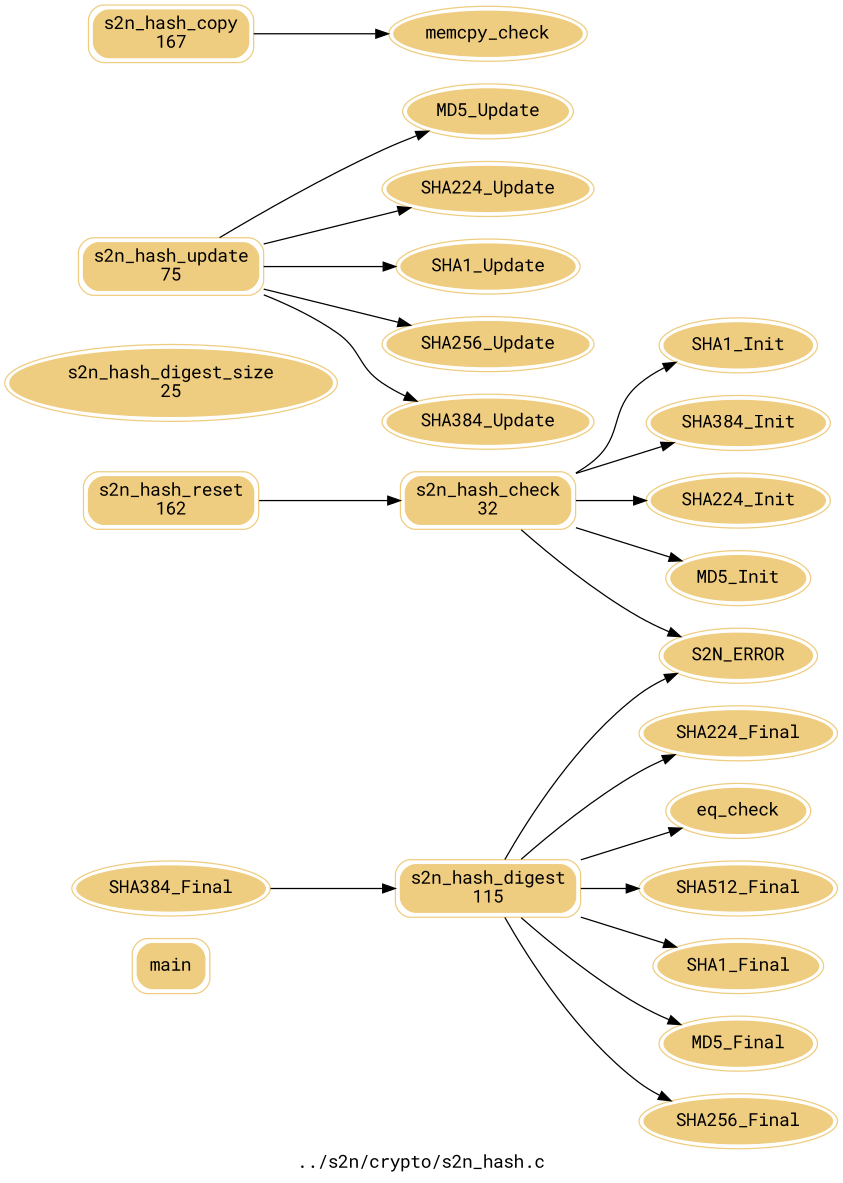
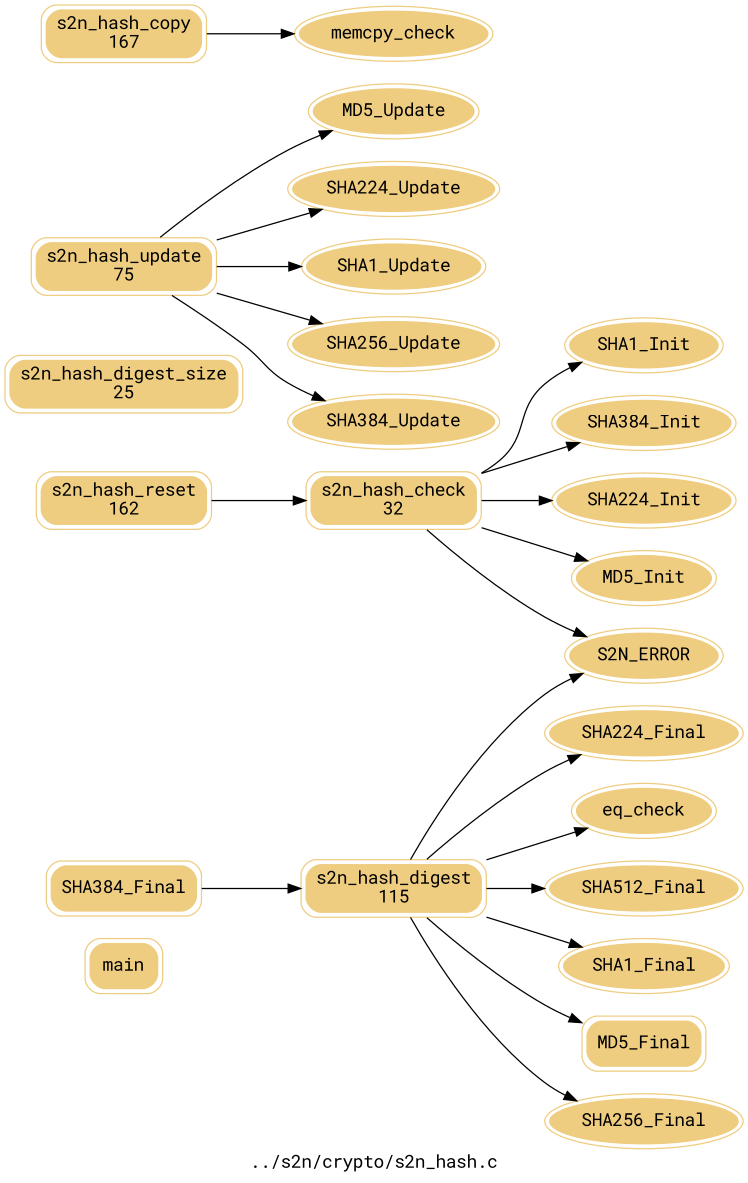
(171, 383) -> (124, 384)
(171, 888) -> (124, 888)
(738, 1044) -> (644, 1044)
